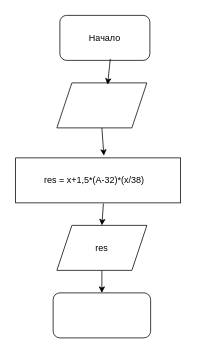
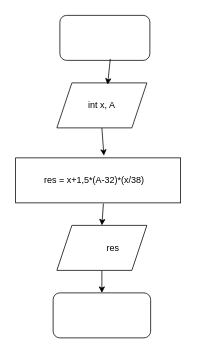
(105, 38) -> none
none -> (102, 105)
(102, 248) -> (113, 248)
